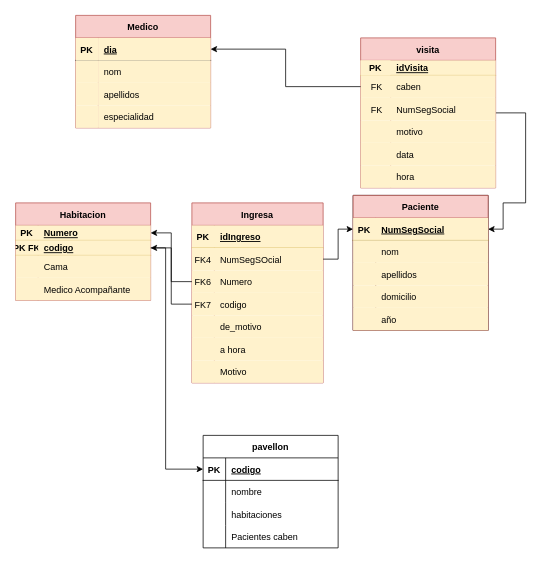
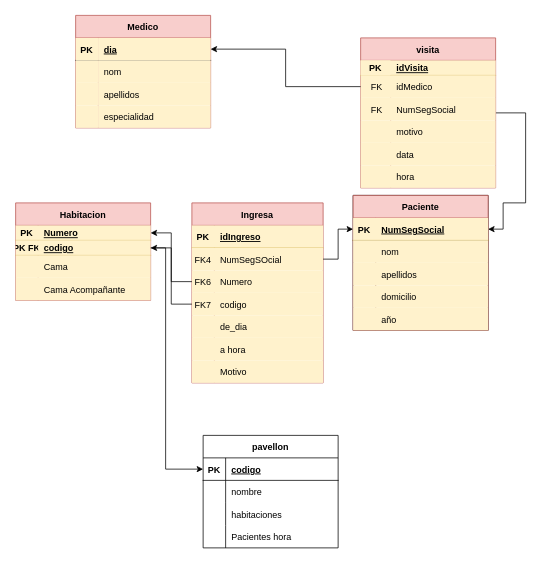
(409, 87) -> (414, 87)
(87, 290) -> (83, 290)
(241, 327) -> (234, 327)
(266, 537) -> (264, 537)
